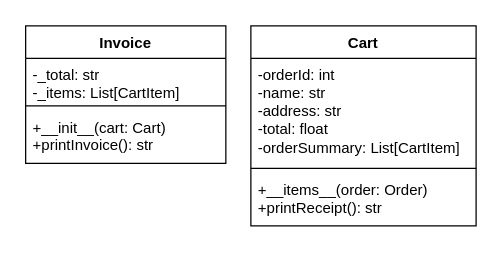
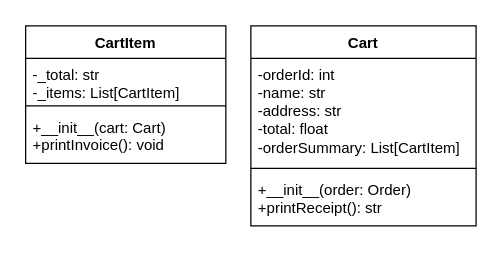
(126, 43) -> (126, 43)
(114, 137) -> (114, 137)
(353, 200) -> (347, 200)
